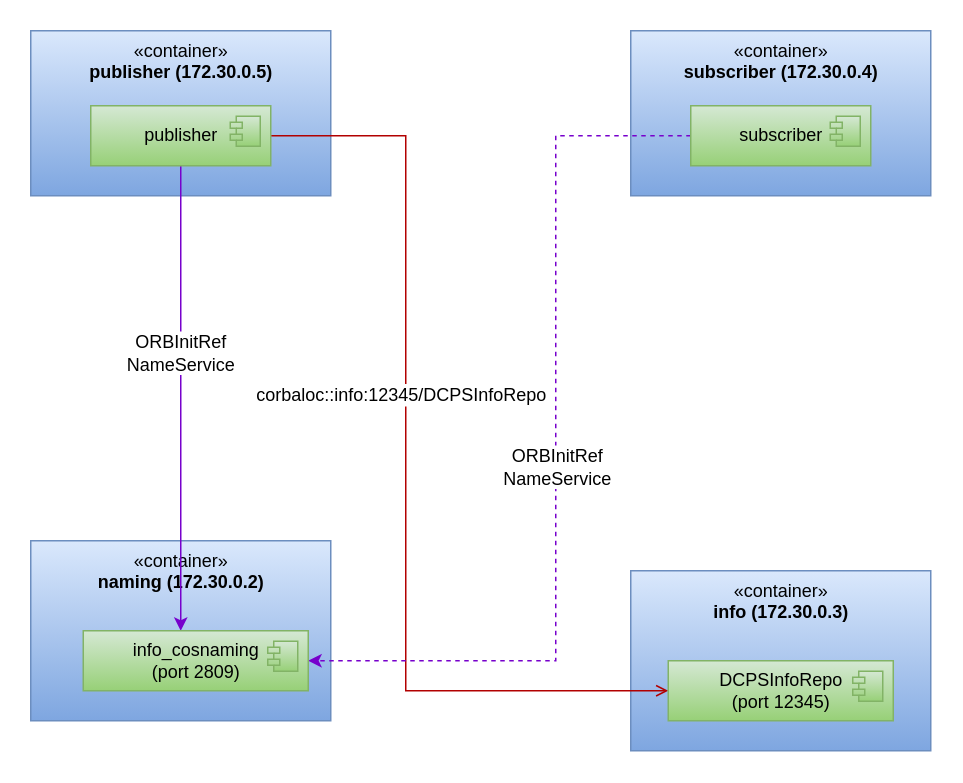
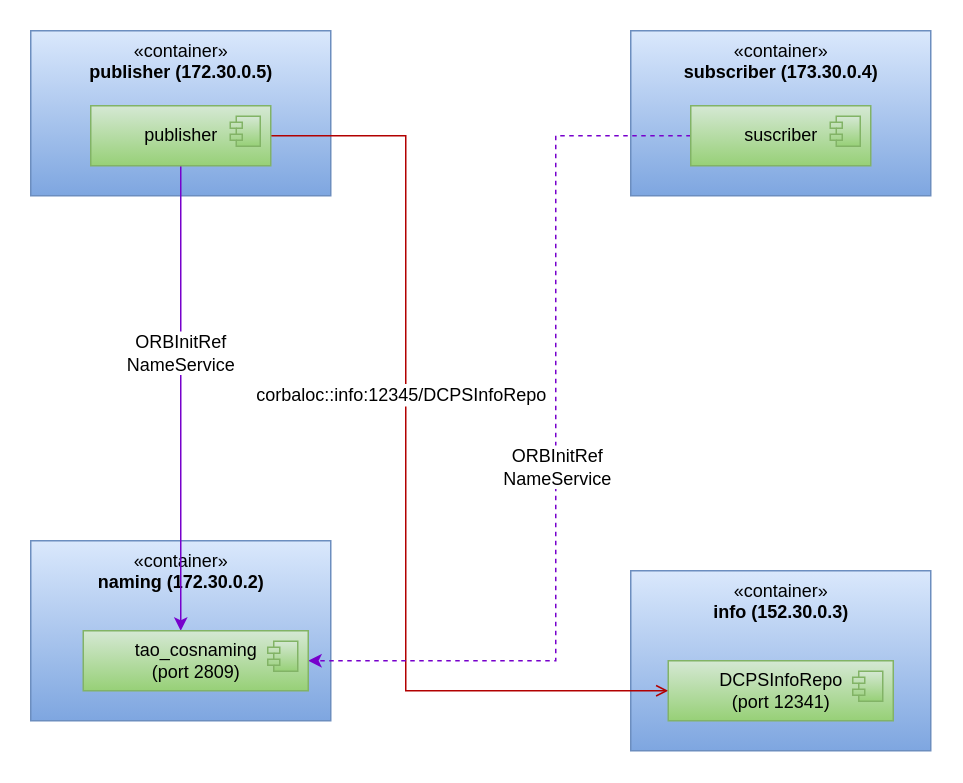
(782, 63) -> (782, 63)
(782, 136) -> (782, 136)
(782, 603) -> (782, 603)
(197, 661) -> (197, 661)
(782, 691) -> (782, 691)
